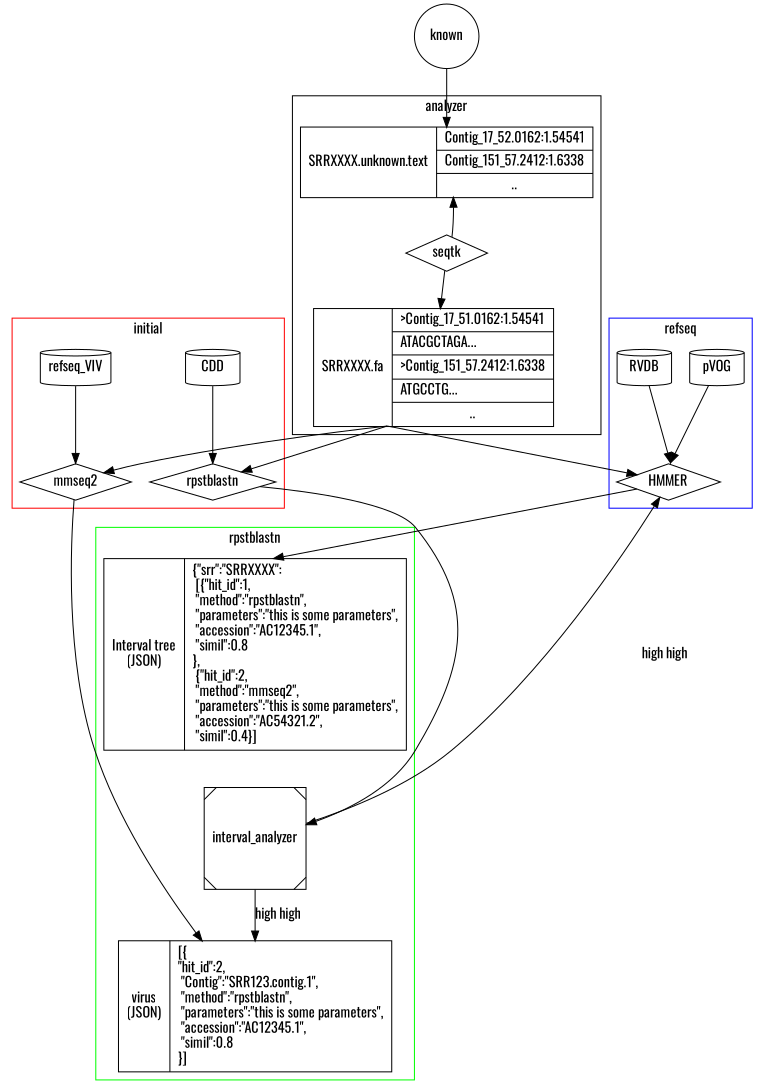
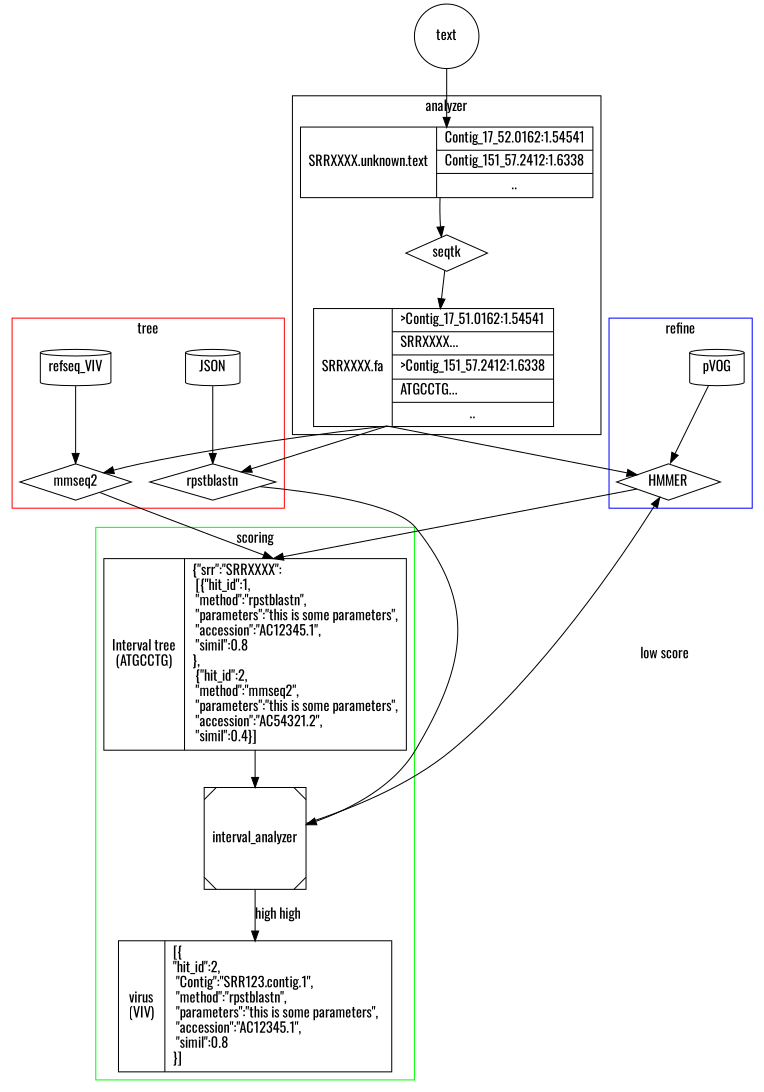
(447, 36) -> (447, 36)
(453, 222) -> (440, 212)
(148, 330) -> (148, 330)
(681, 330) -> (681, 330)
(439, 343) -> (430, 343)
(213, 368) -> (213, 368)
(644, 368) -> none
(255, 539) -> (255, 539)
(665, 654) -> (665, 654)
(144, 661) -> (144, 661)
(89, 729) -> (173, 521)
none -> (255, 764)
(144, 1013) -> (142, 1013)
